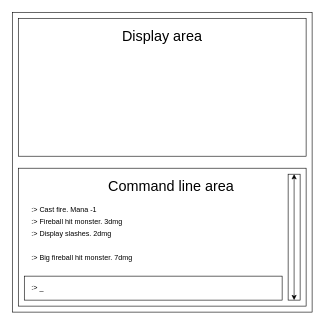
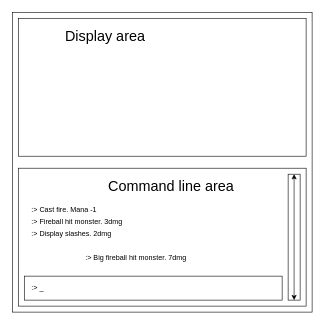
(162, 36) -> (105, 36)
(87, 258) -> (141, 258)
